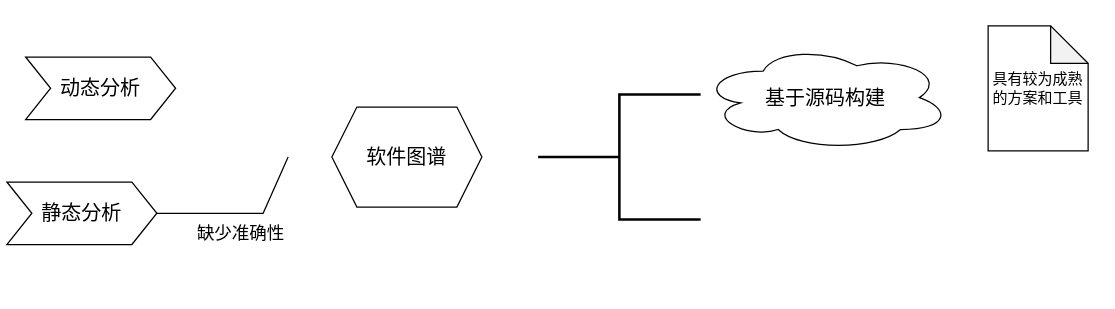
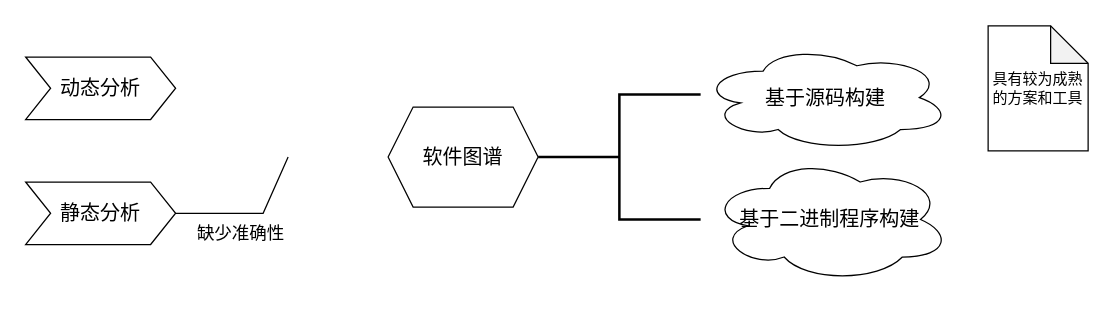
(407, 157) -> (463, 157)
(82, 213) -> (101, 213)
none -> (830, 219)
